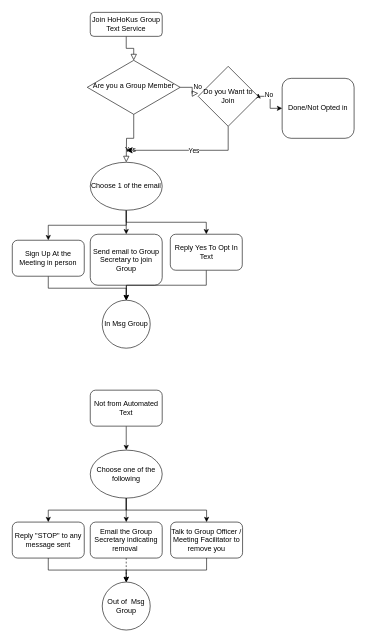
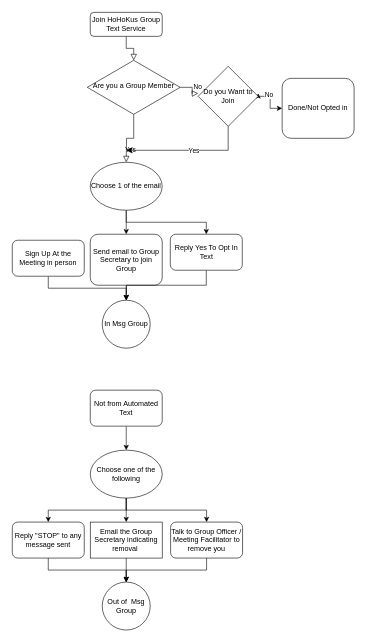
(48, 227) -> none
(126, 540) -> (126, 540)
(126, 563) -> (126, 563)
